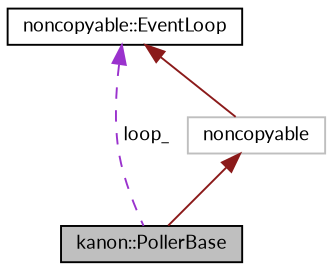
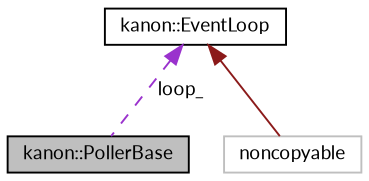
(125, 27) -> (195, 27)
(197, 197) -> none
